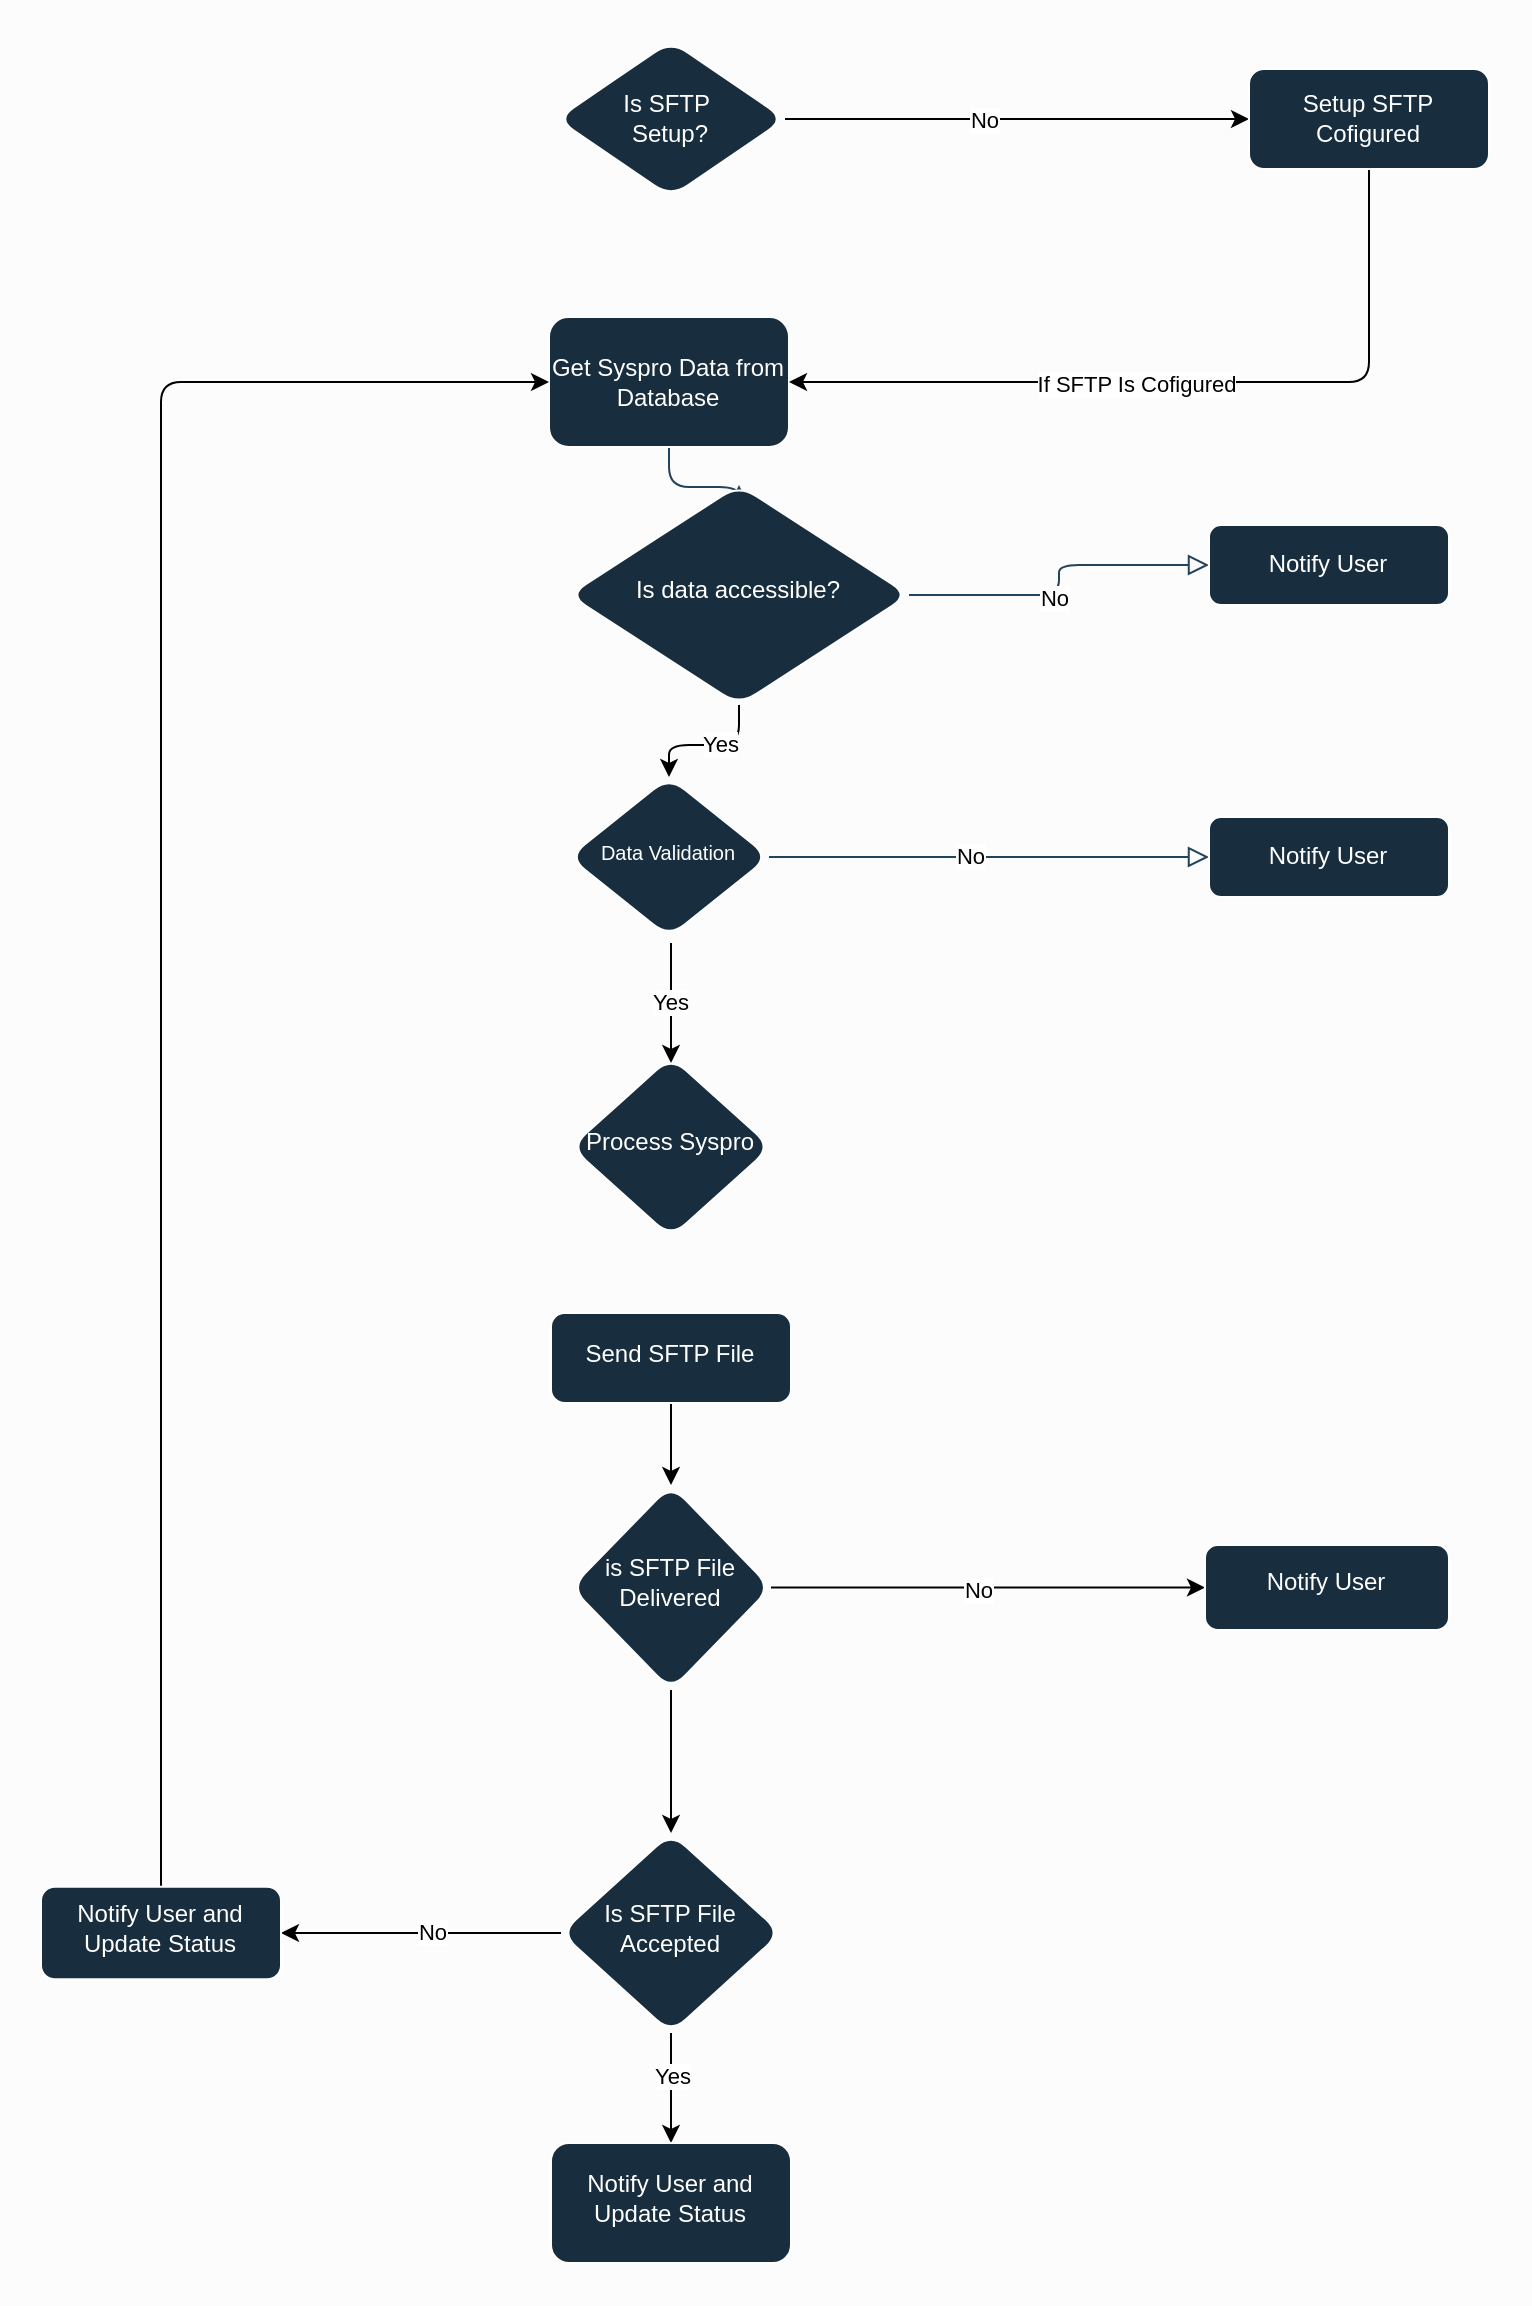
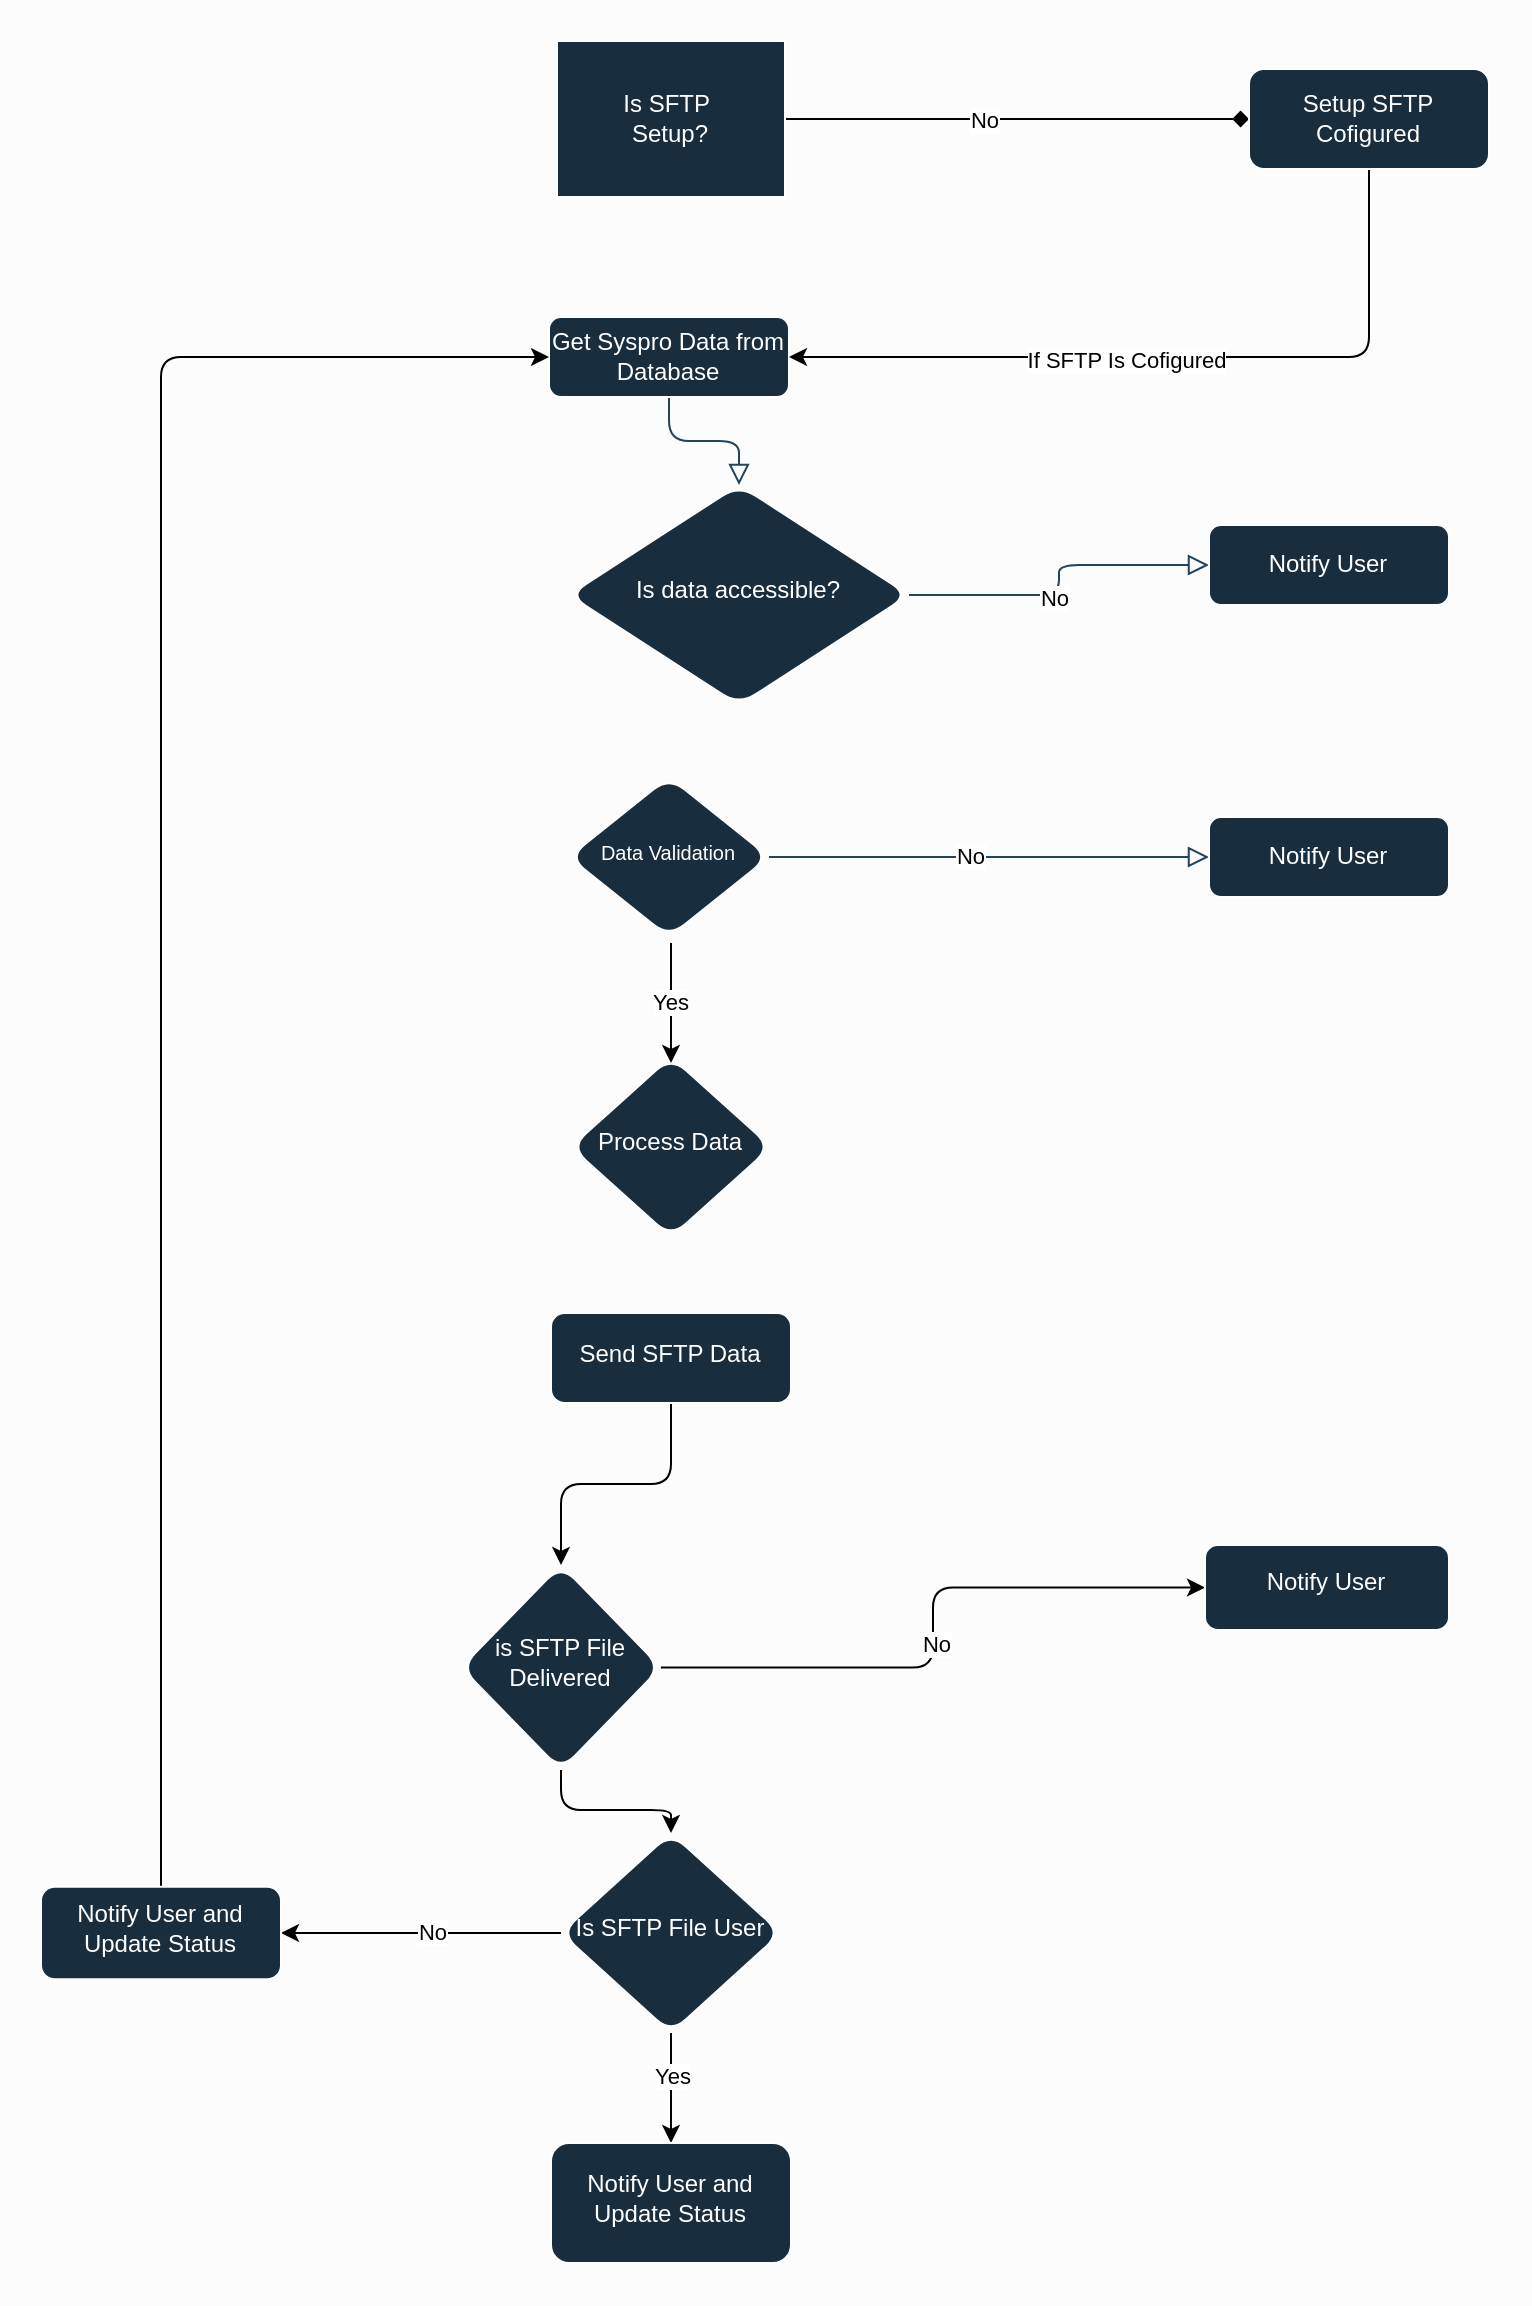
(671, 119) -> (671, 119)
(1234, 119) -> (1233, 119)
(669, 382) -> (669, 357)
(713, 745) -> none
(671, 1143) -> (671, 1143)
(671, 1355) -> (671, 1355)
(671, 1588) -> (561, 1668)
(671, 1929) -> (671, 1929)
